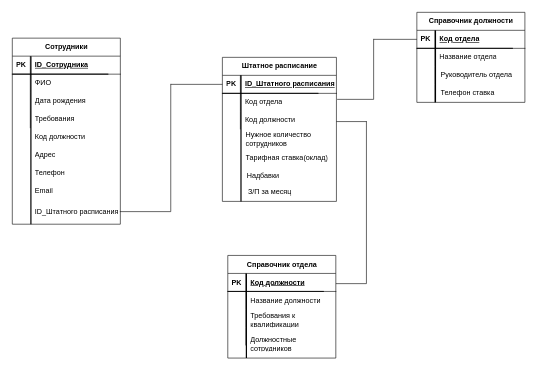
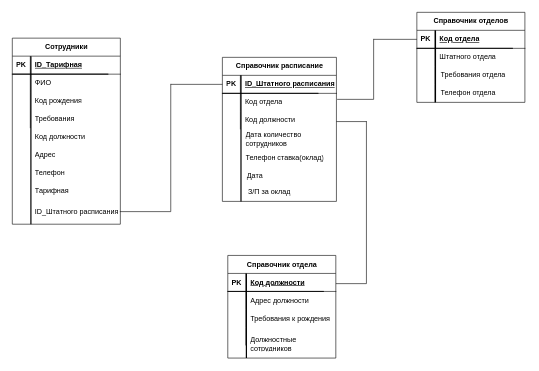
(471, 21) -> (471, 21)
(469, 57) -> (469, 57)
(61, 65) -> (57, 65)
(280, 66) -> (280, 66)
(478, 75) -> (474, 75)
(468, 93) -> (468, 93)
(60, 101) -> (58, 101)
(288, 140) -> (288, 140)
(288, 158) -> (287, 158)
(263, 176) -> (255, 176)
(43, 191) -> (51, 191)
(270, 192) -> (270, 192)
(286, 300) -> (280, 300)
(293, 319) -> (291, 319)
